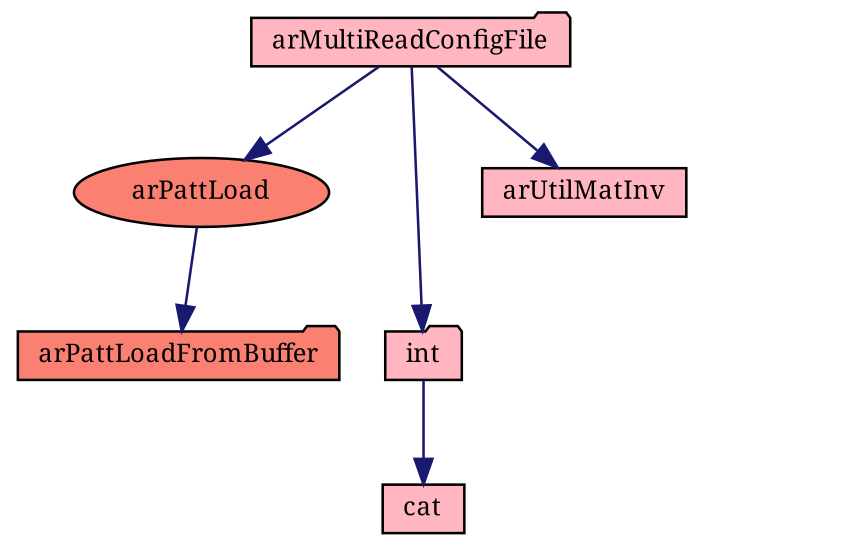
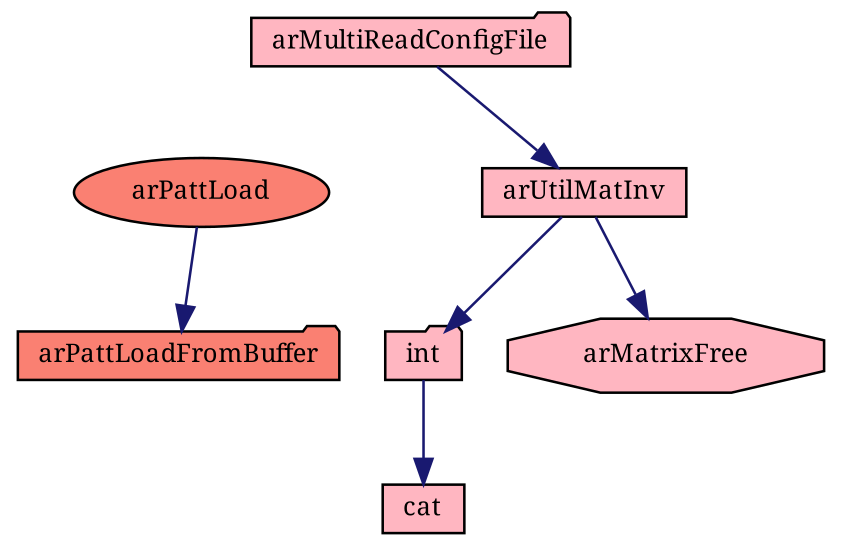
(322, 106) -> none
(417, 186) -> (513, 265)
none -> (666, 356)
